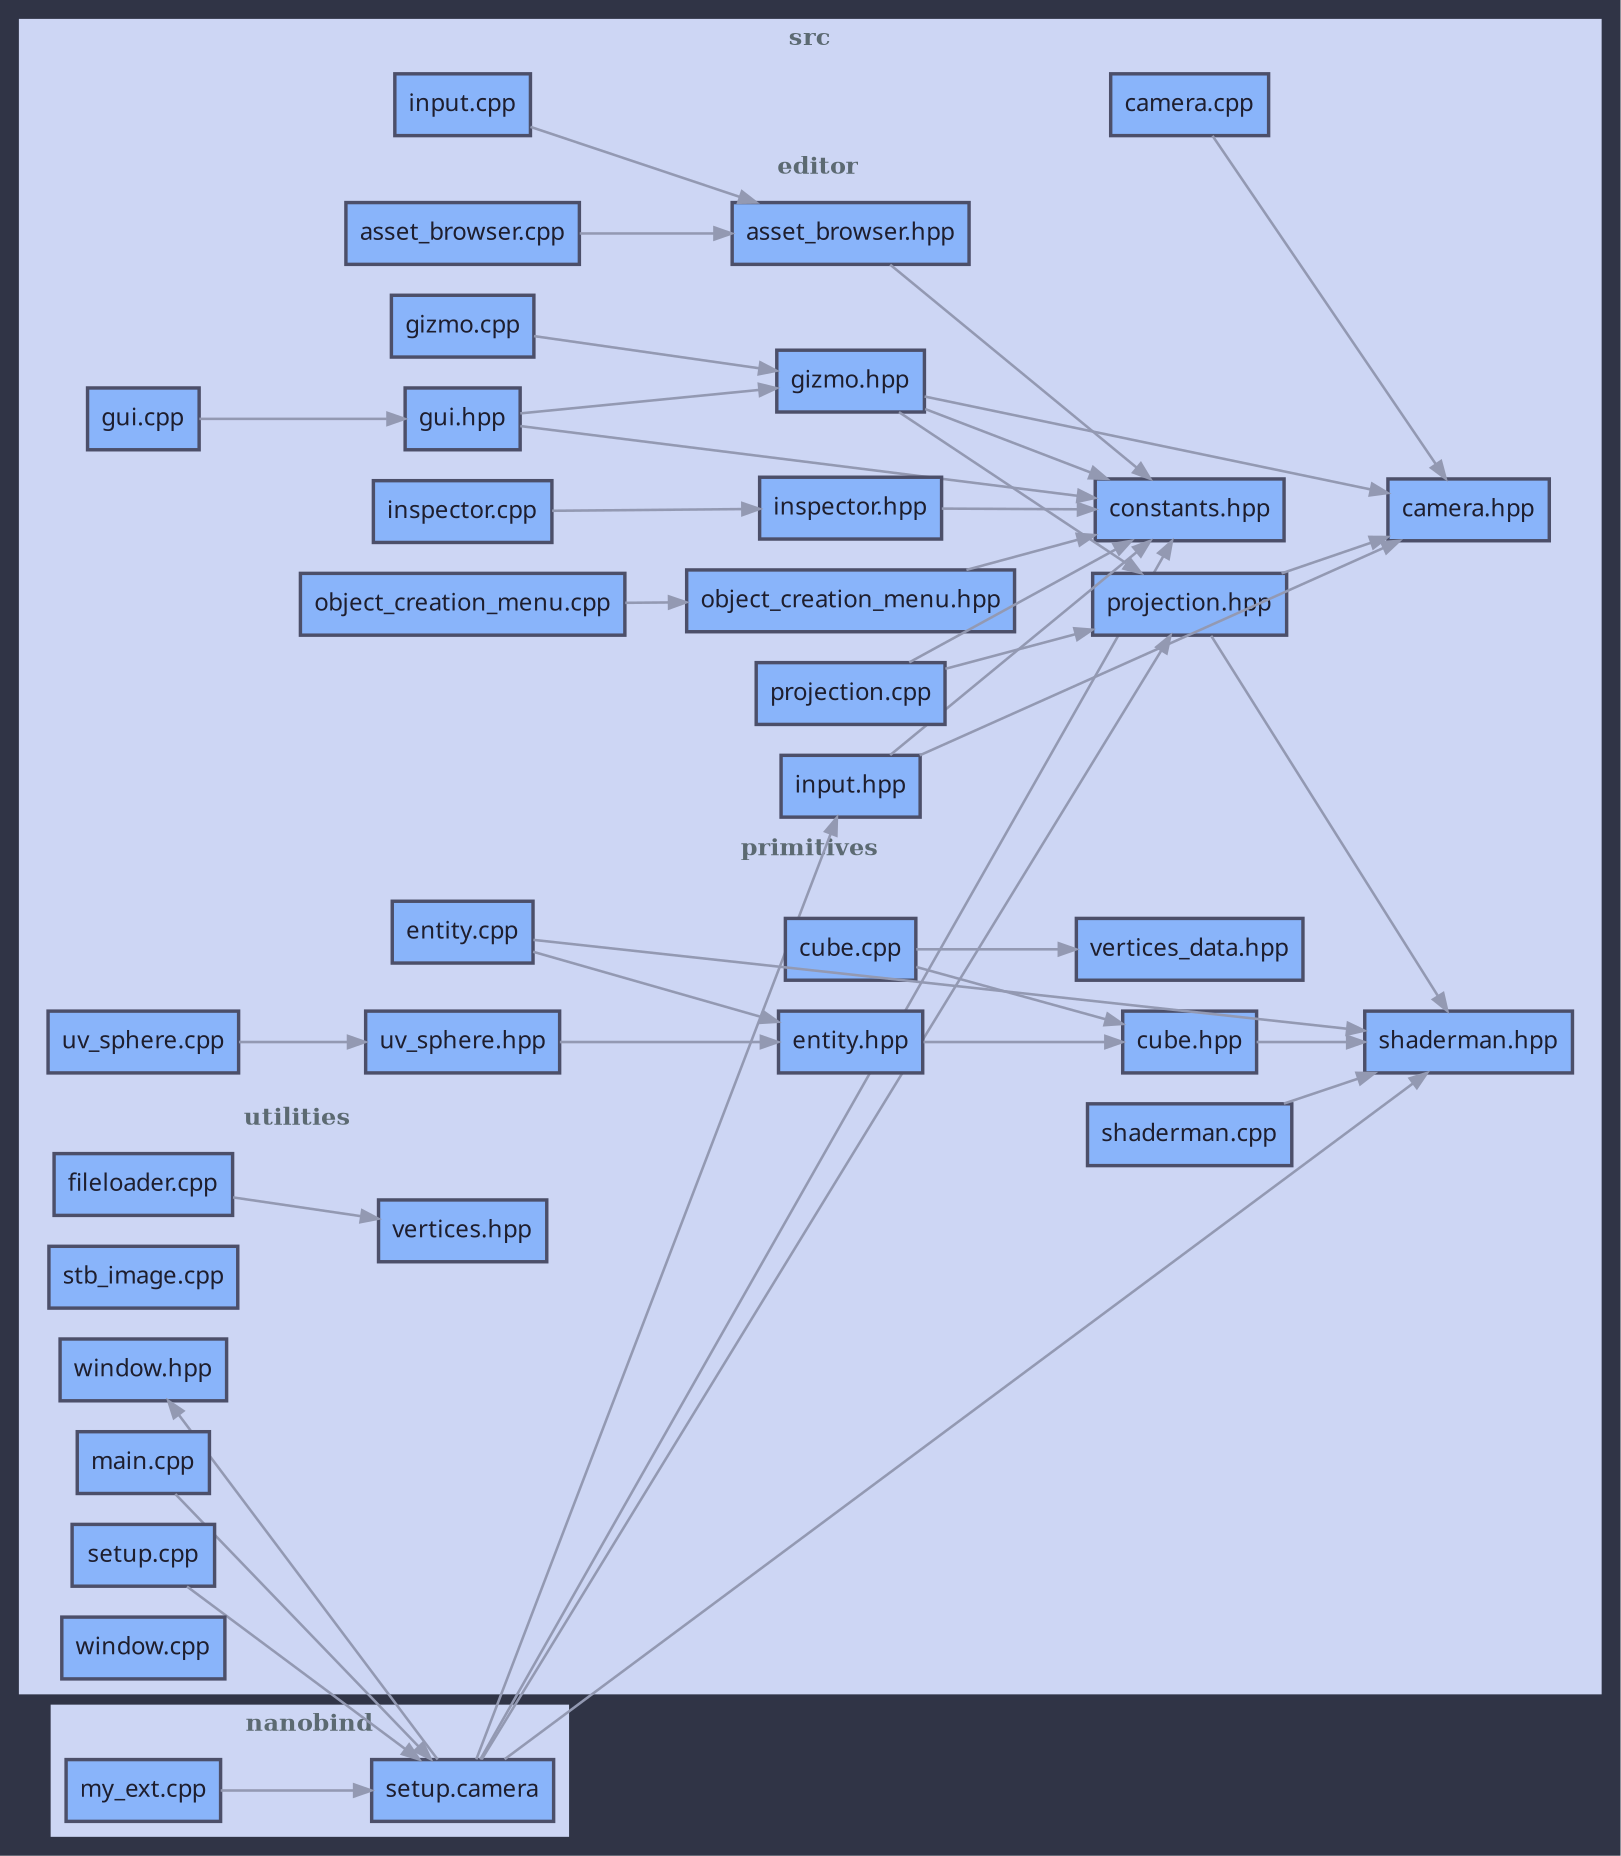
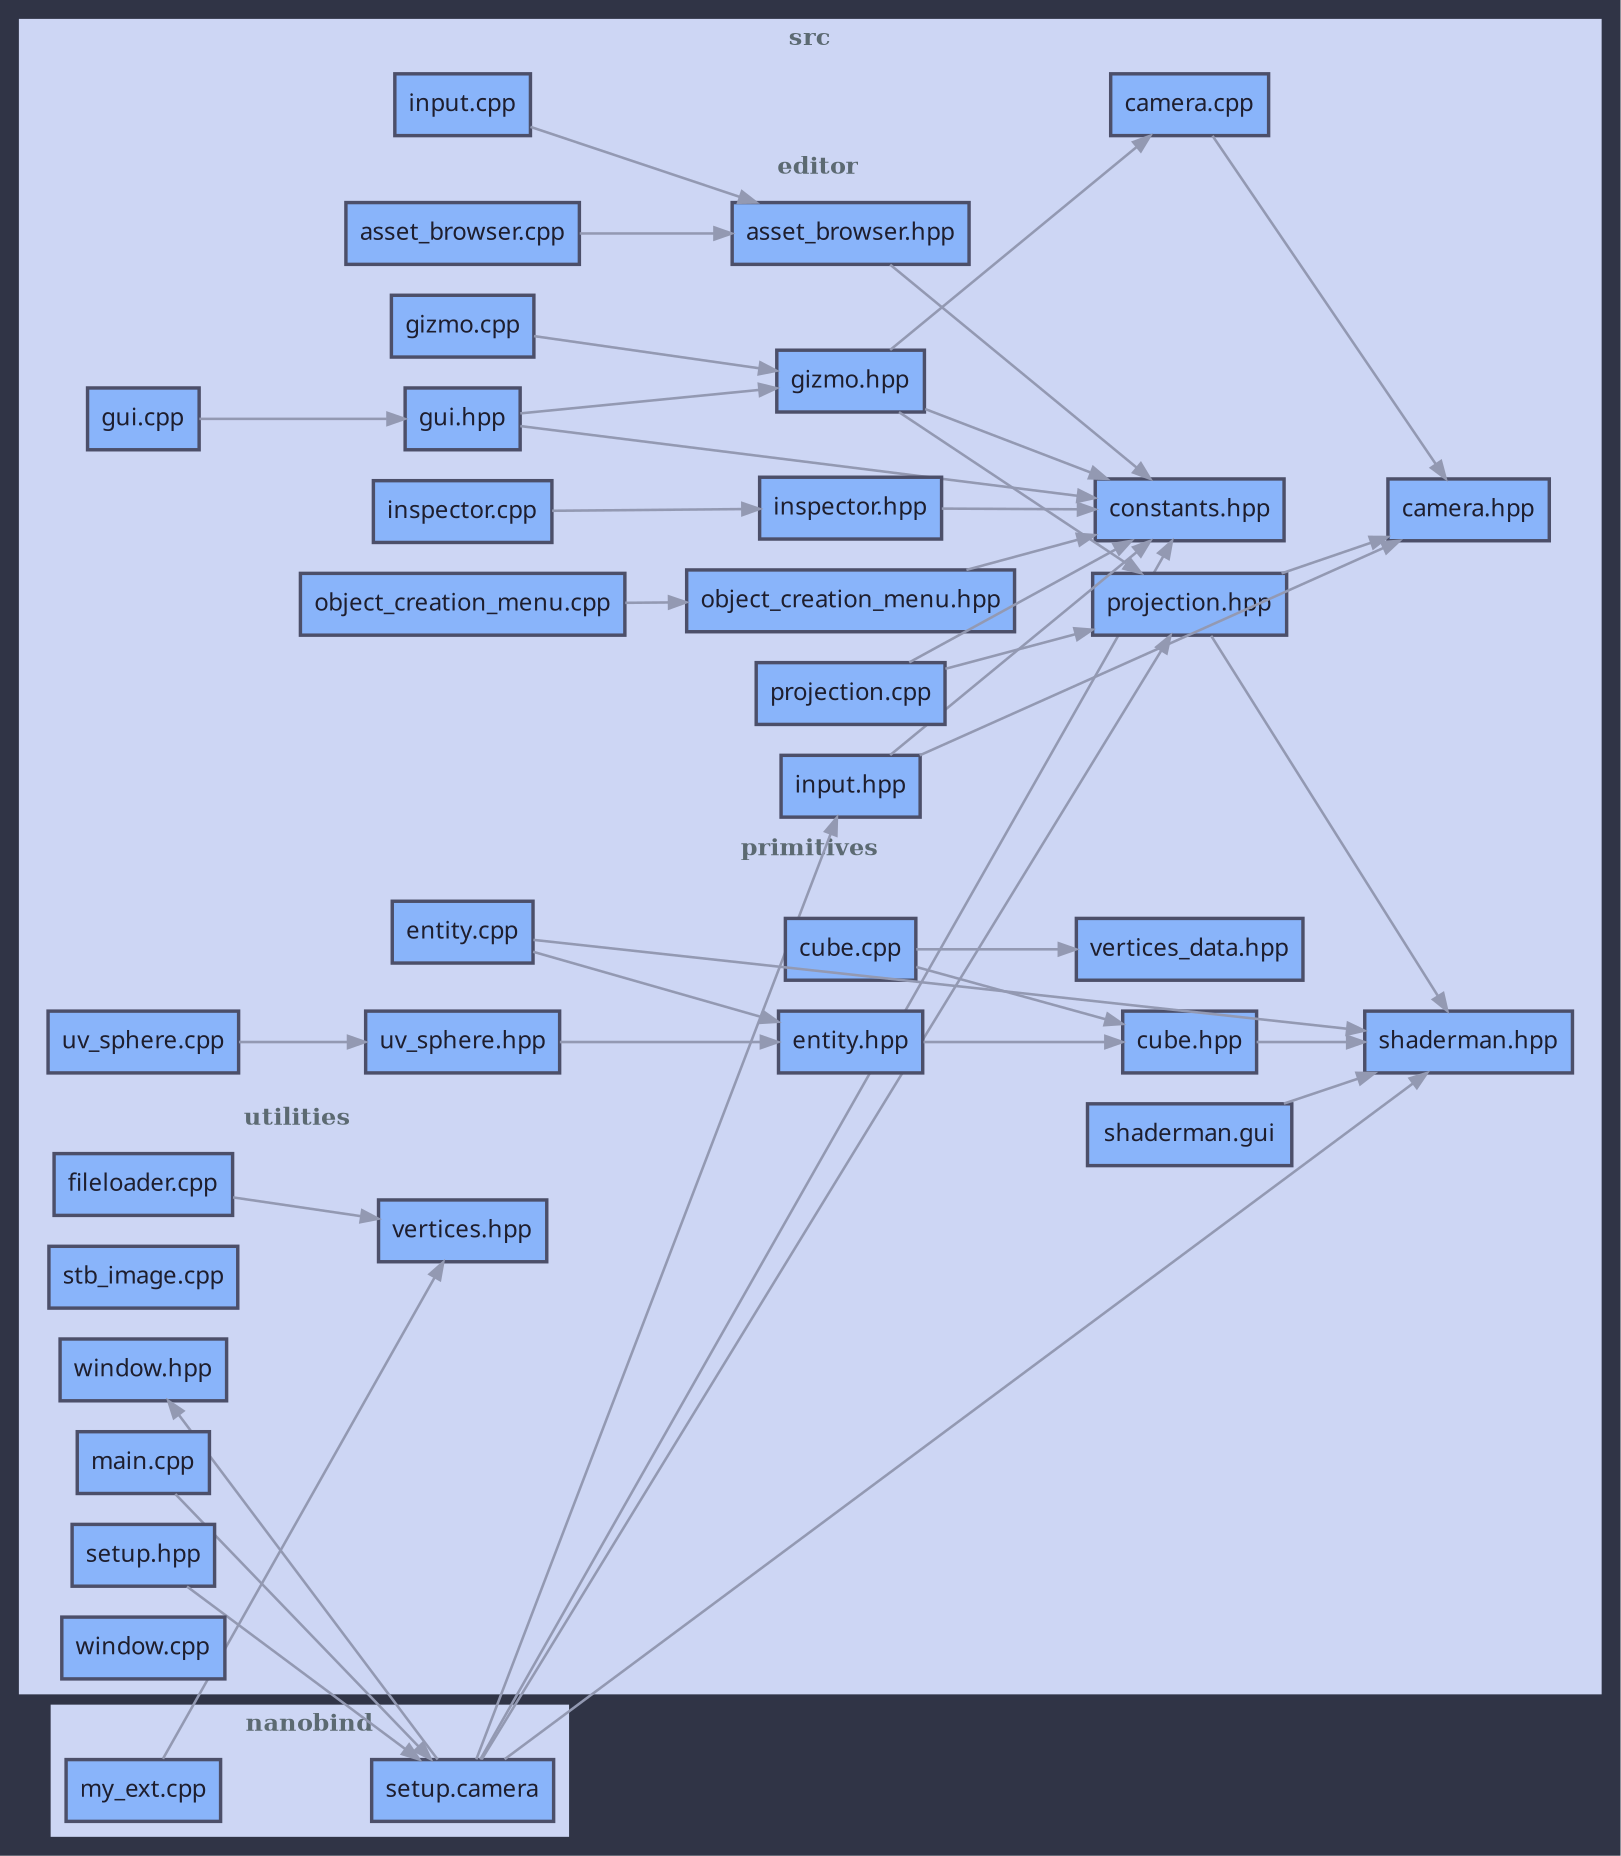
(1148, 443) -> (1013, 248)
(1190, 1135) -> (1190, 1135)
(143, 1555) -> (143, 1555)
(287, 1790) -> (299, 1518)
